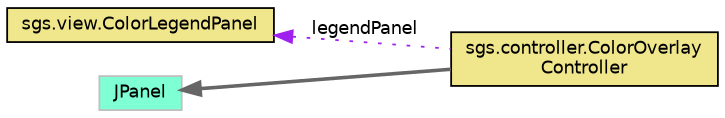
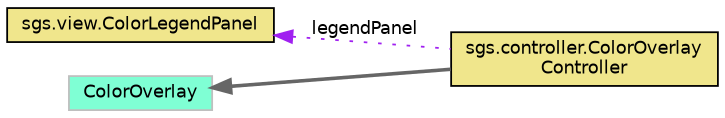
(141, 93) -> (141, 93)
